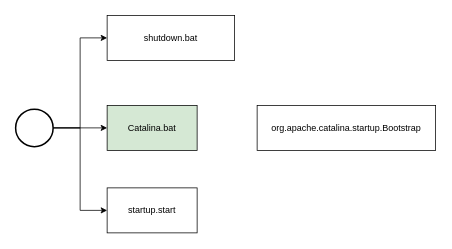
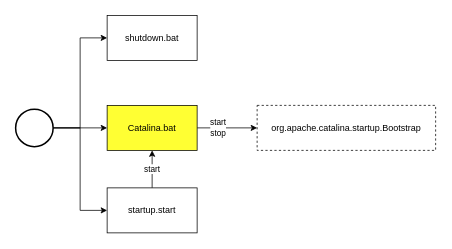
(171, 38) -> (152, 38)
(152, 128) -> (152, 128)
none -> (215, 128)
(346, 128) -> (346, 128)
none -> (152, 165)
